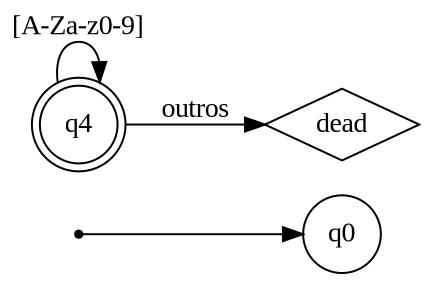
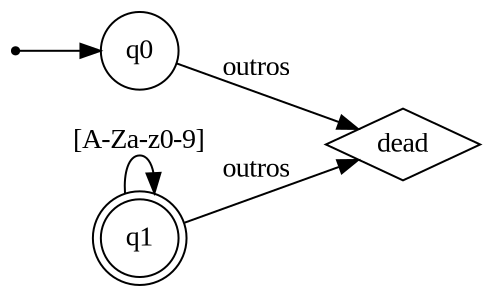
none -> (258, 93)
(79, 125) -> (140, 238)
